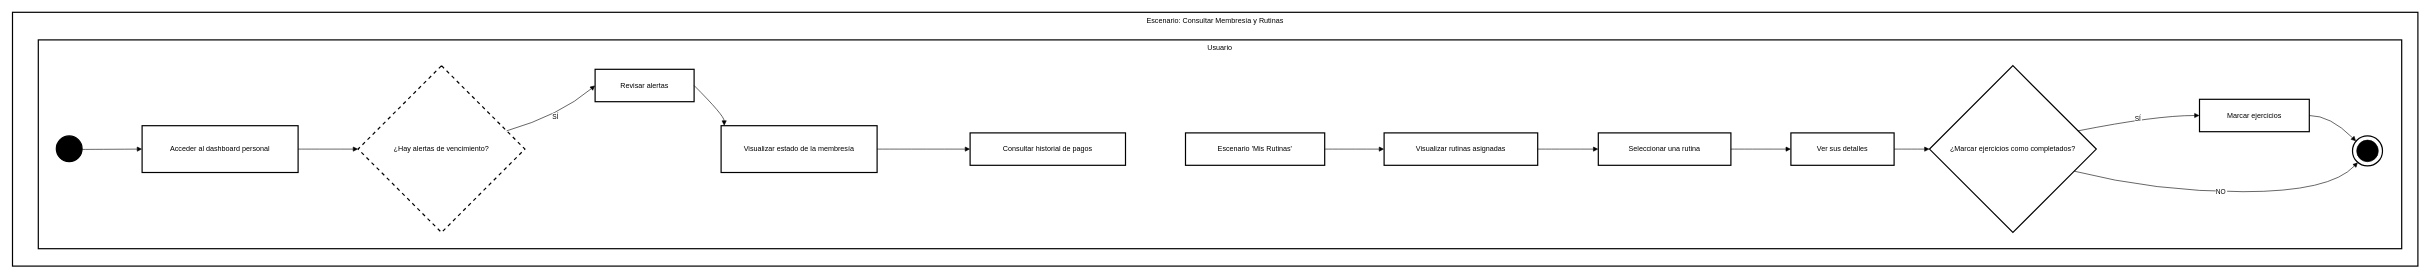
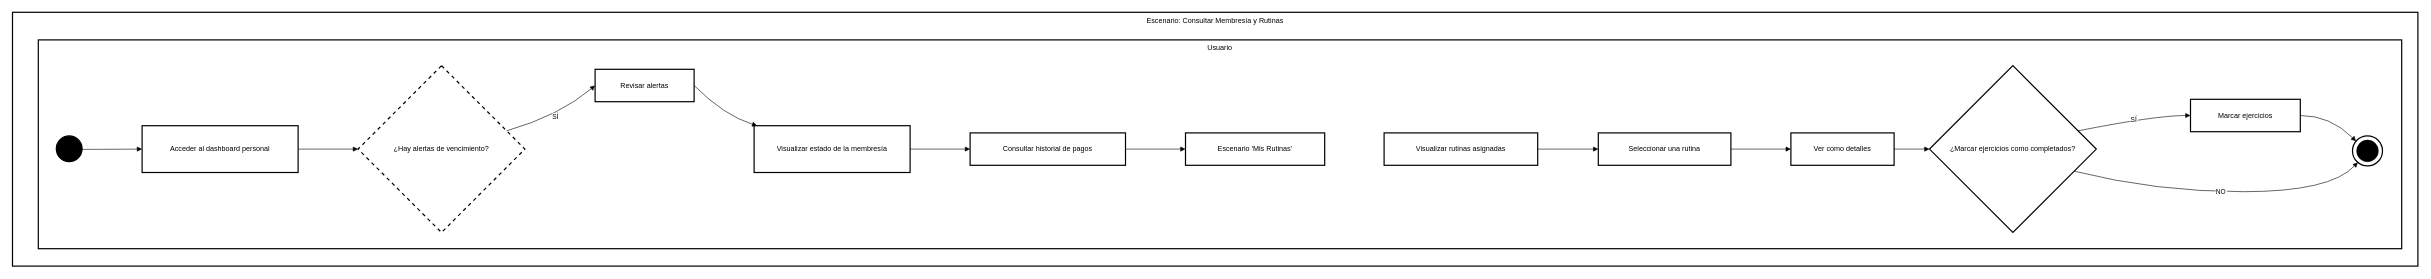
(2254, 116) -> (2245, 116)
(799, 149) -> (832, 149)
none -> (1179, 149)
(1378, 149) -> none
(1842, 149) -> (1842, 149)
